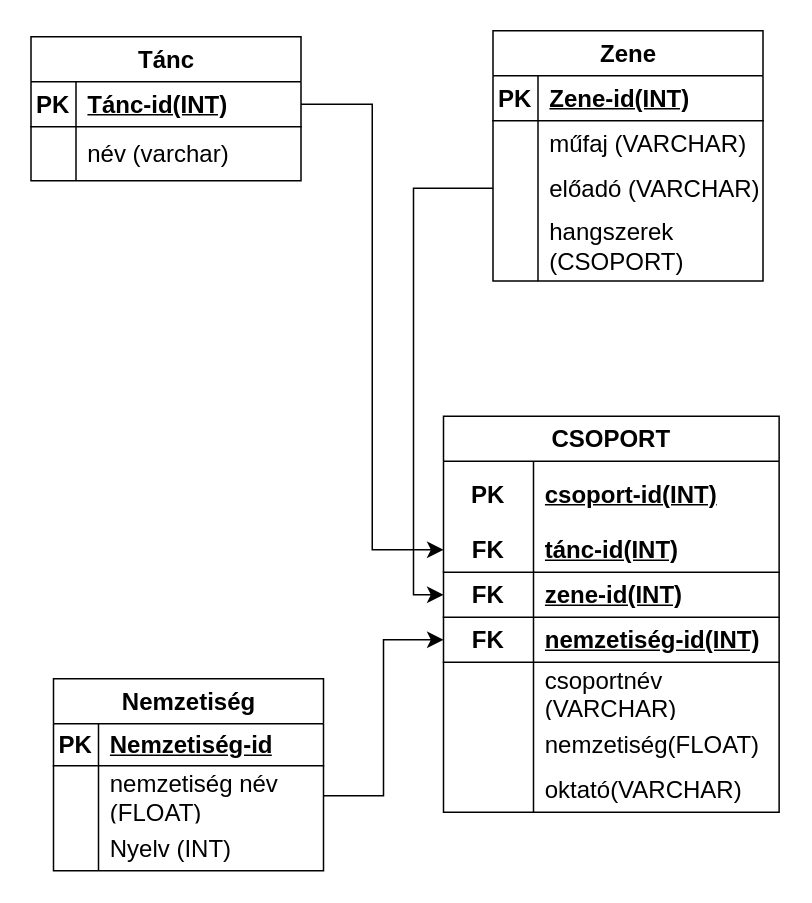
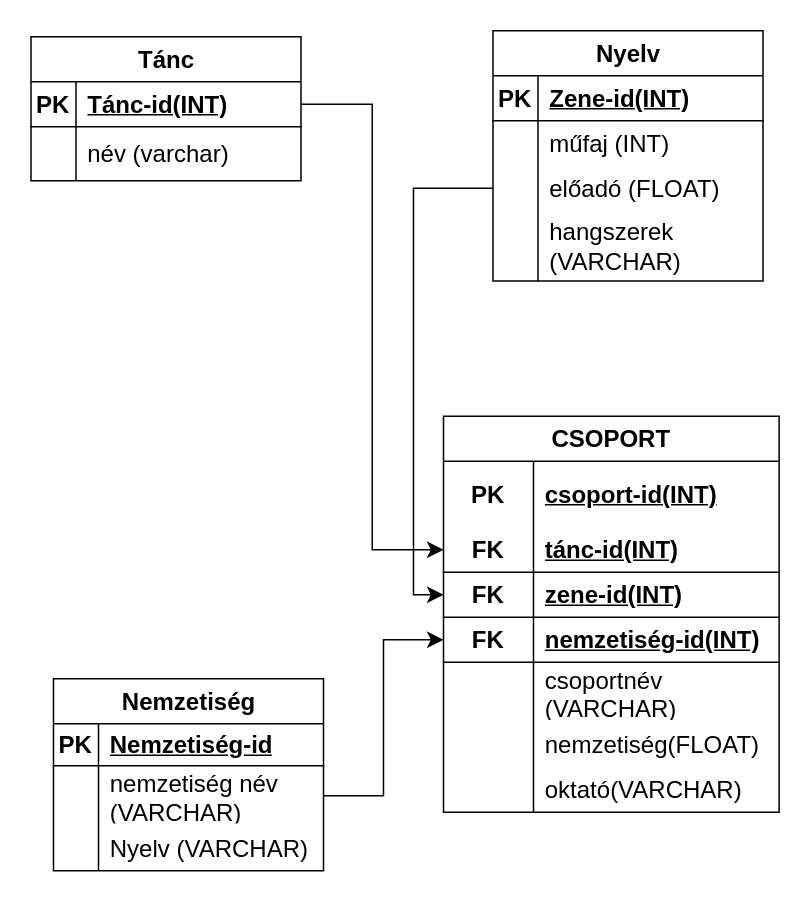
(629, 53) -> (629, 53)
(647, 143) -> (621, 143)
(651, 188) -> (638, 188)
(656, 247) -> (656, 247)
(217, 796) -> (217, 796)
(178, 848) -> (205, 848)
